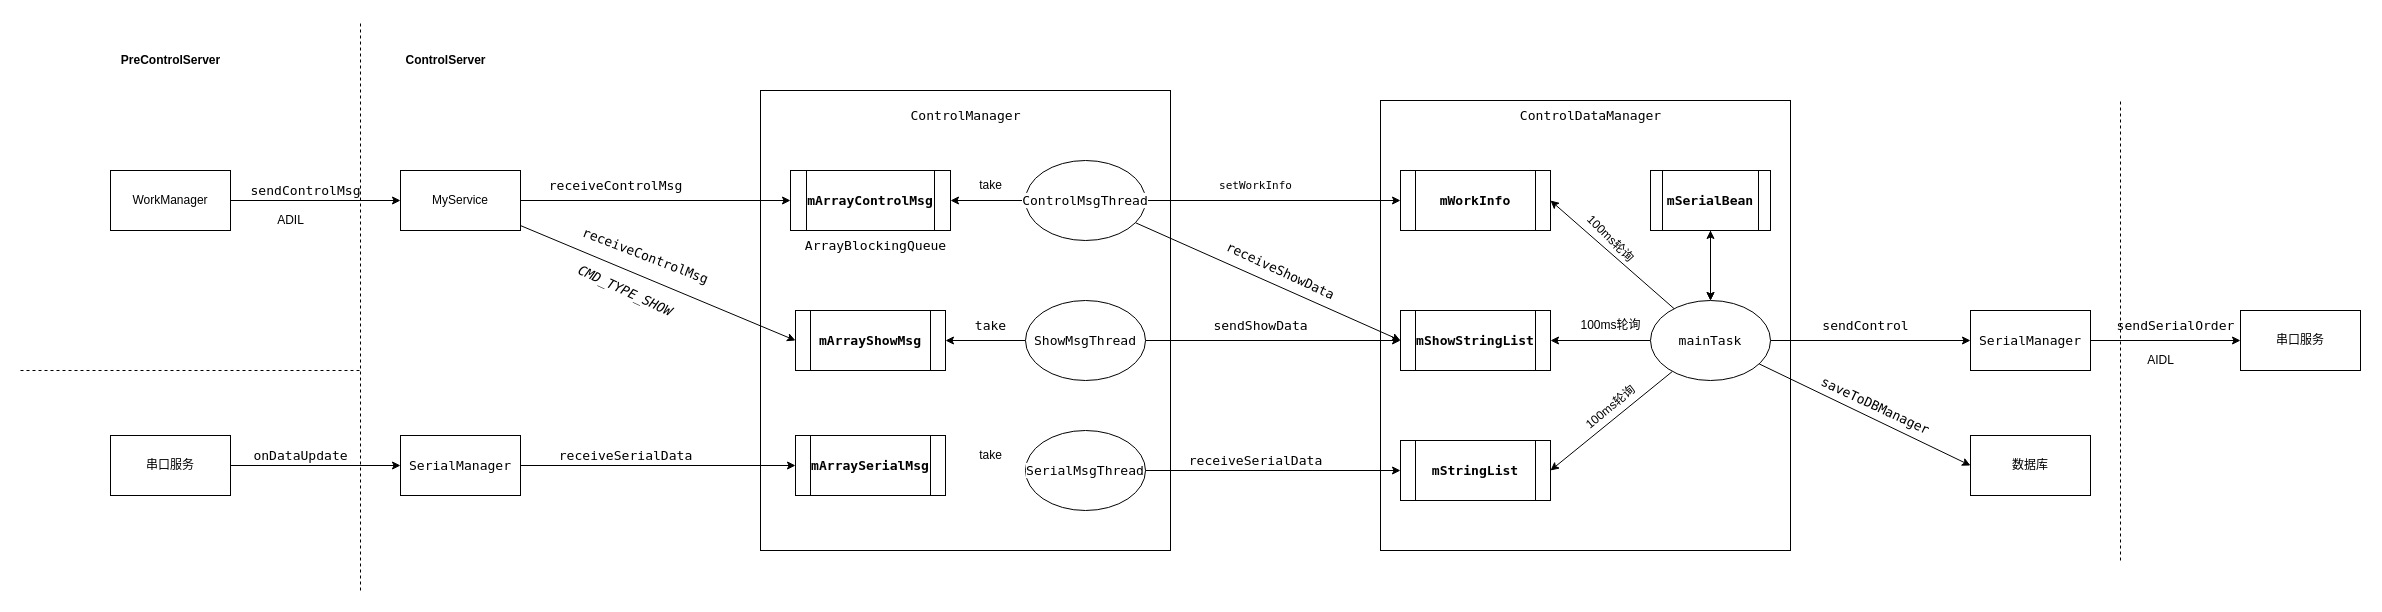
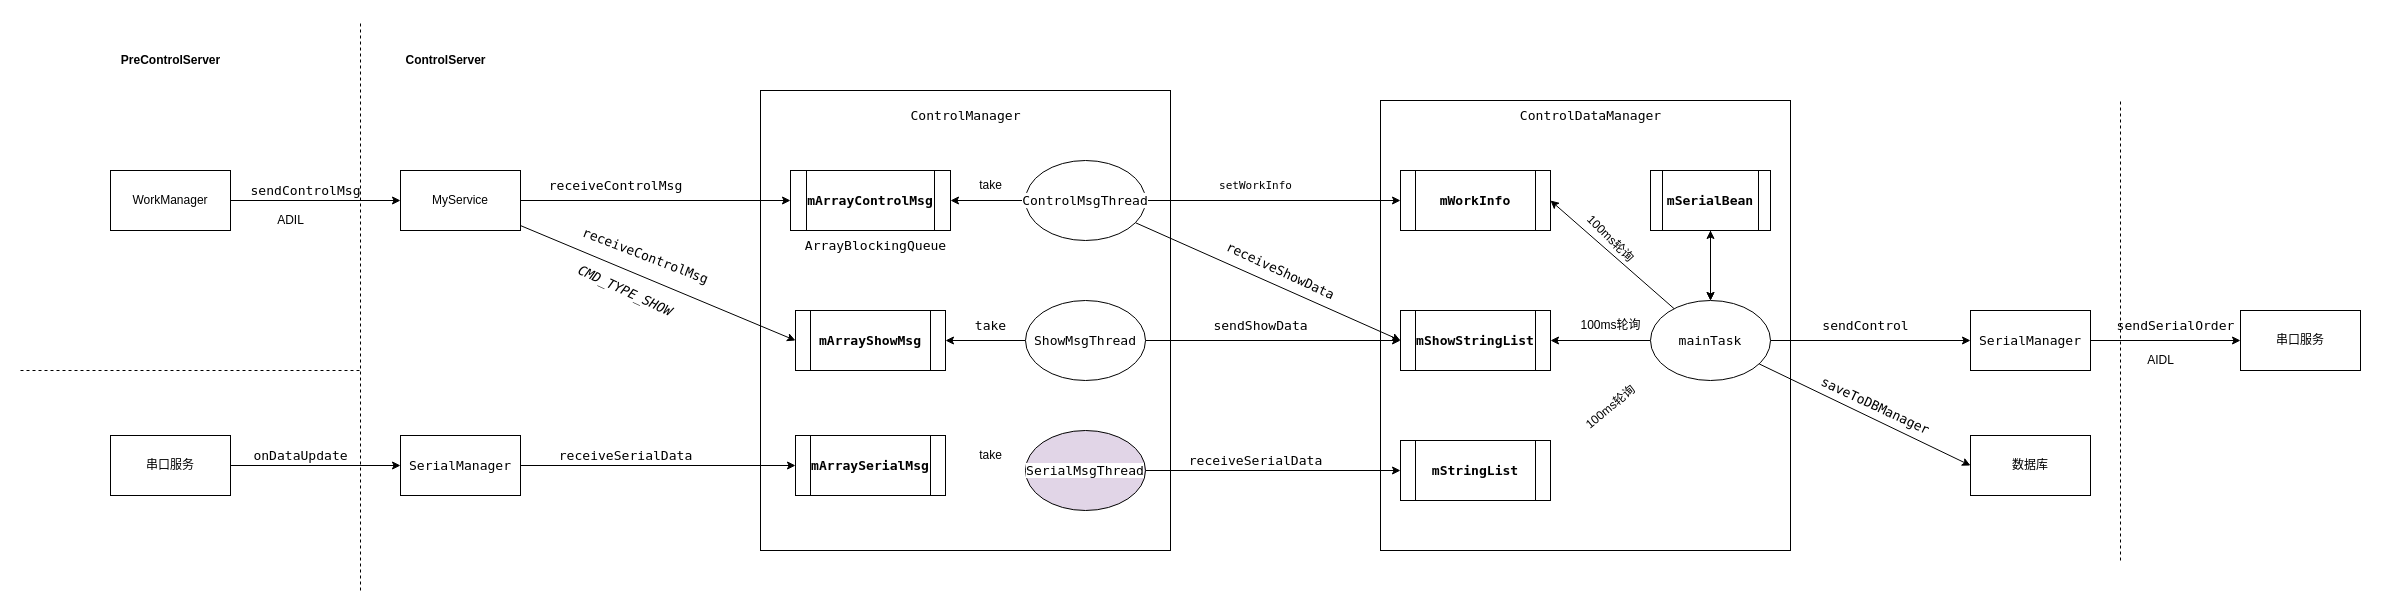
(1614, 419) -> none
(1086, 471) -> (1086, 471)
